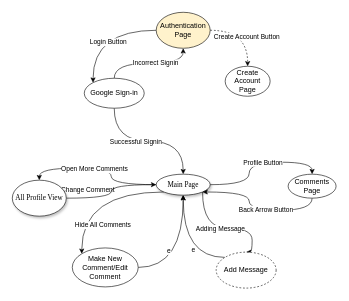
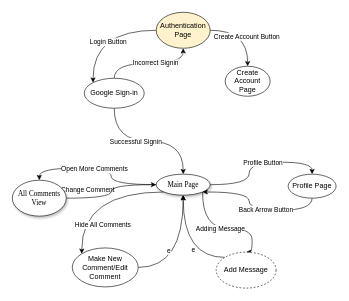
(246, 50) -> (246, 50)
(312, 186) -> (312, 186)
(39, 198) -> (39, 198)
